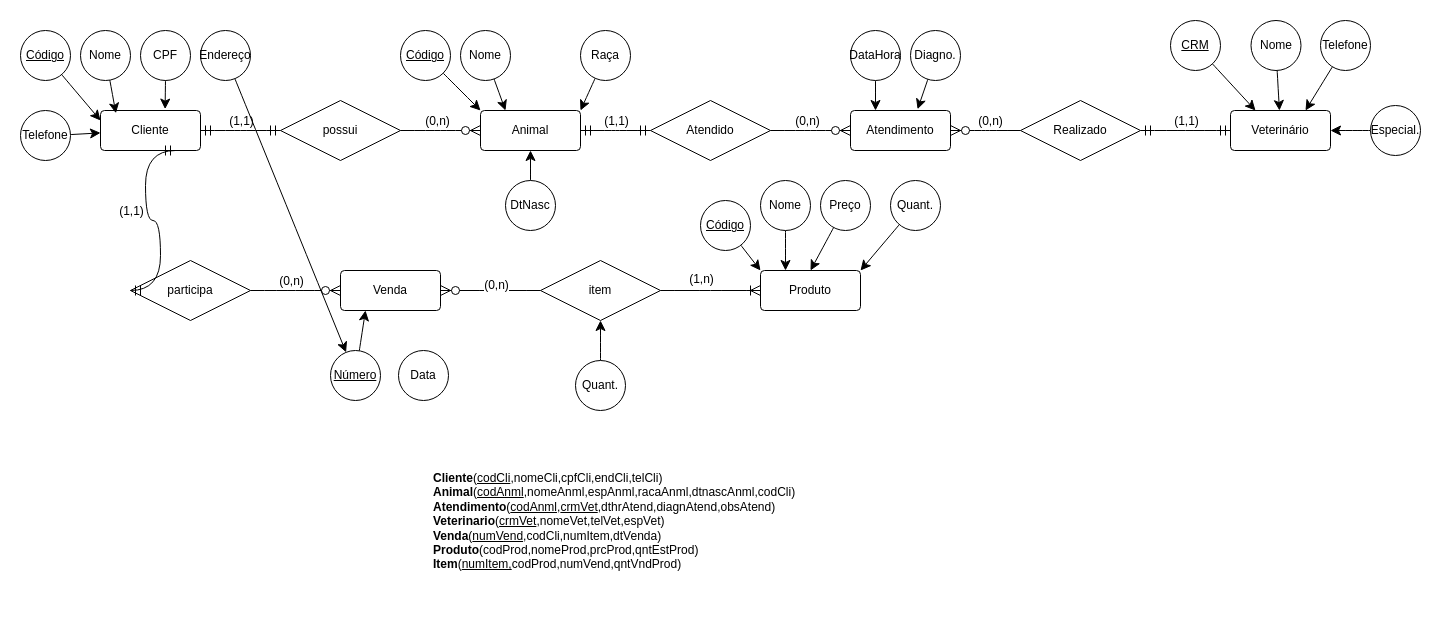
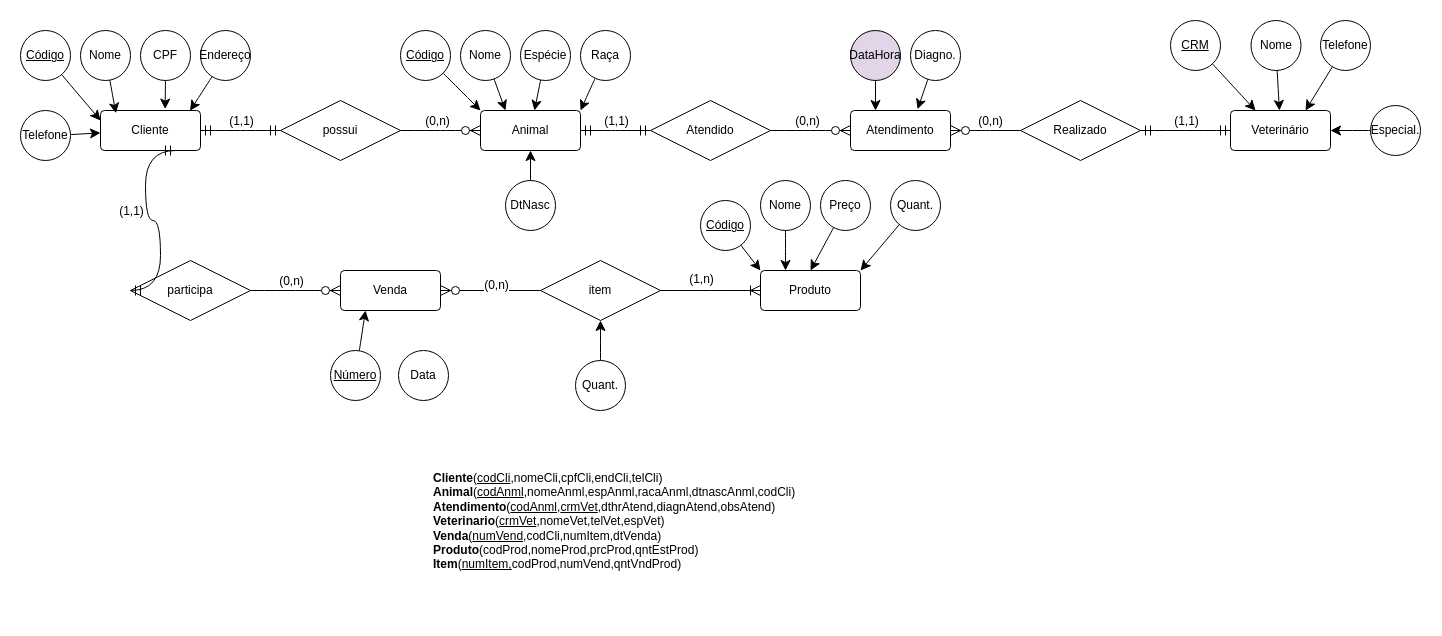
none -> (546, 56)
(876, 56) -> (876, 56)
none -> (539, 90)
(289, 213) -> (203, 90)
